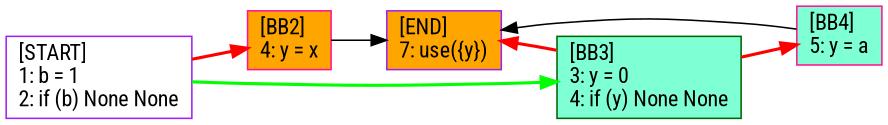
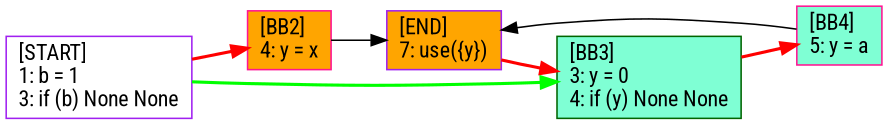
(537, 47) -> (521, 64)
(99, 77) -> (99, 77)
